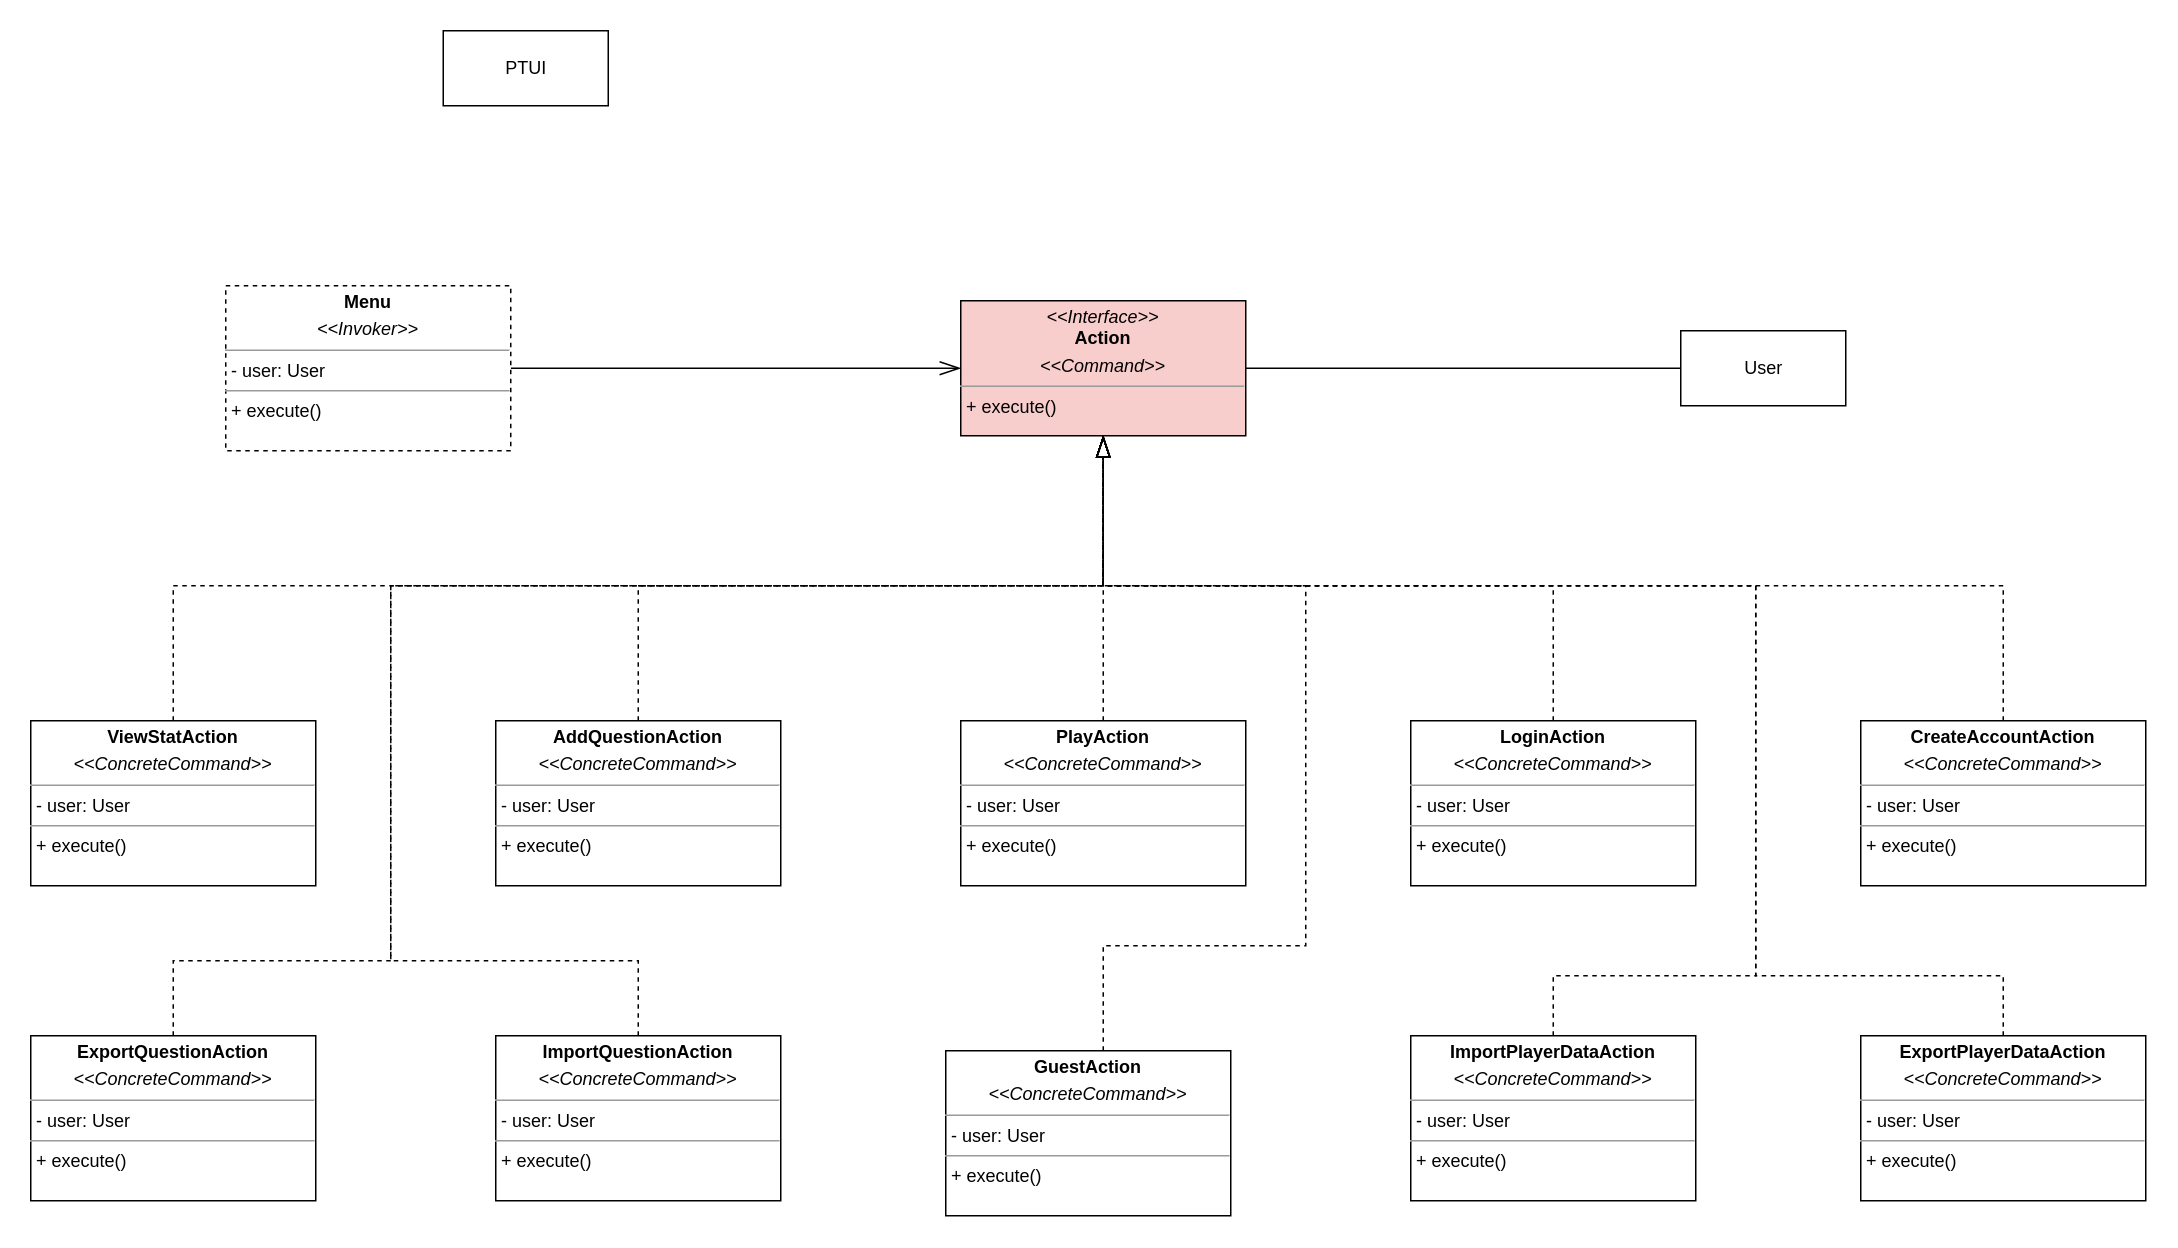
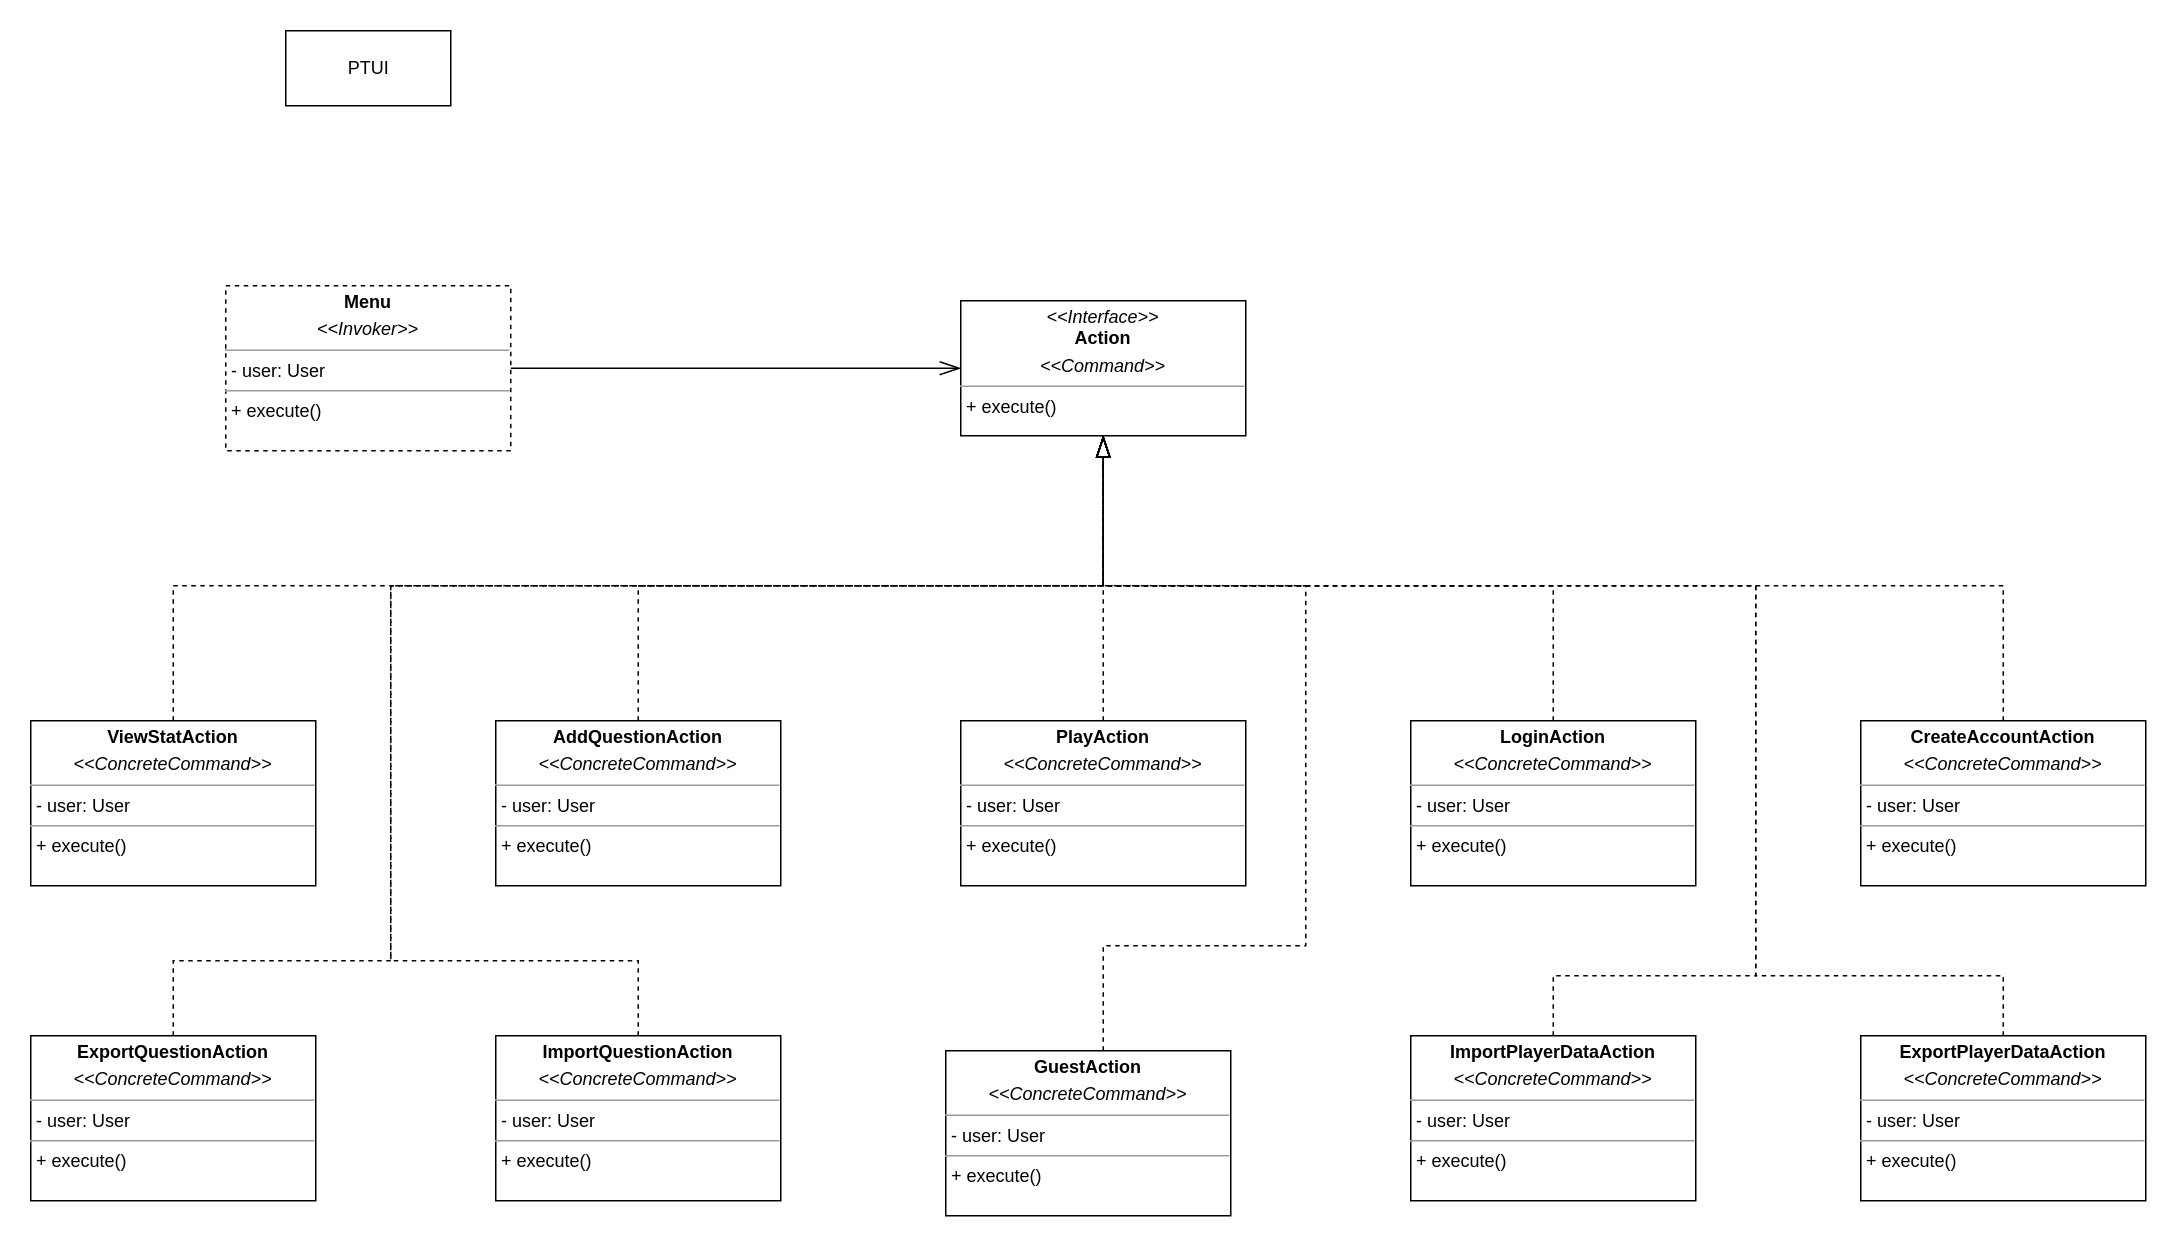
(526, 68) -> (368, 68)
(1103, 368) -> (1103, 368)
(1463, 368) -> none
(1763, 368) -> none
